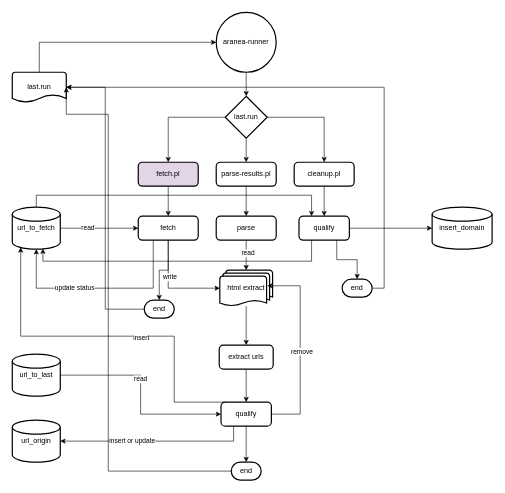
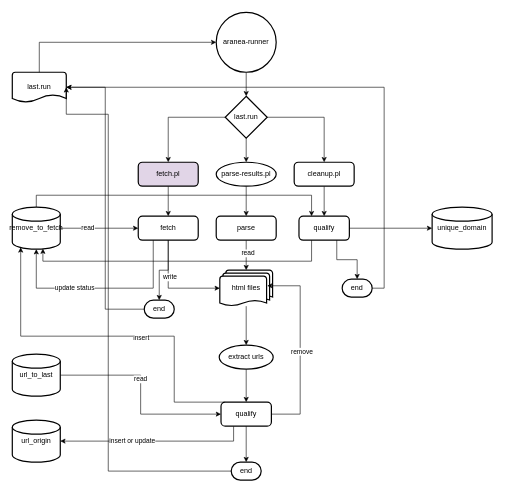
(246, 174) -> (246, 174)
(36, 228) -> (36, 228)
(462, 228) -> (462, 228)
(246, 288) -> (246, 288)
(246, 357) -> (246, 357)
